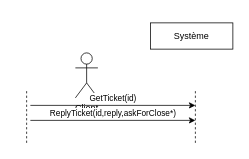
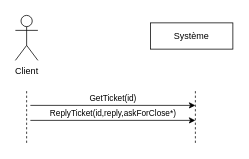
(87, 75) -> (27, 38)
